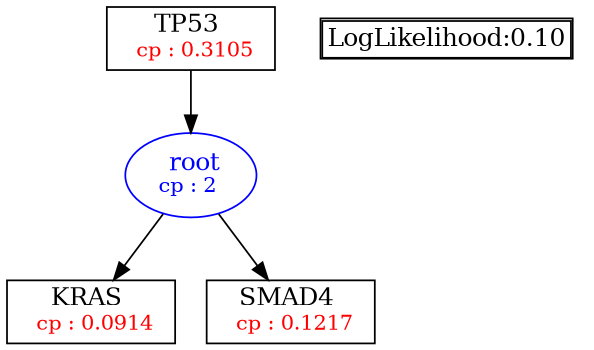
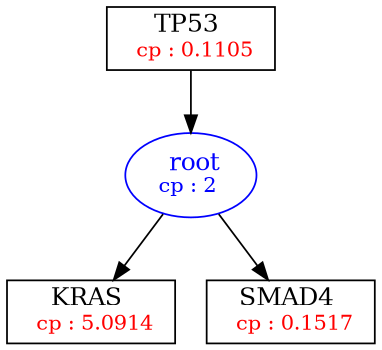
(447, 39) -> none
(195, 50) -> (195, 50)
(95, 323) -> (95, 323)
(295, 323) -> (295, 323)
